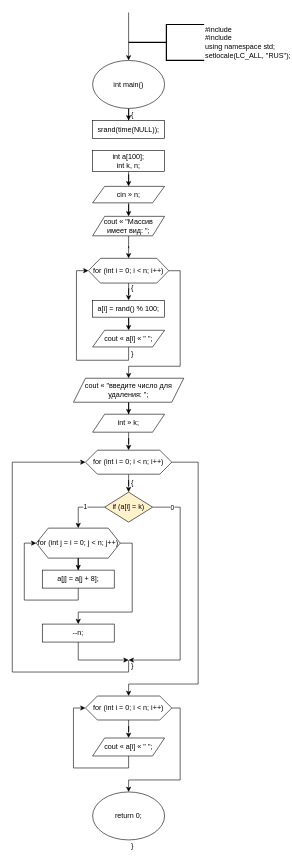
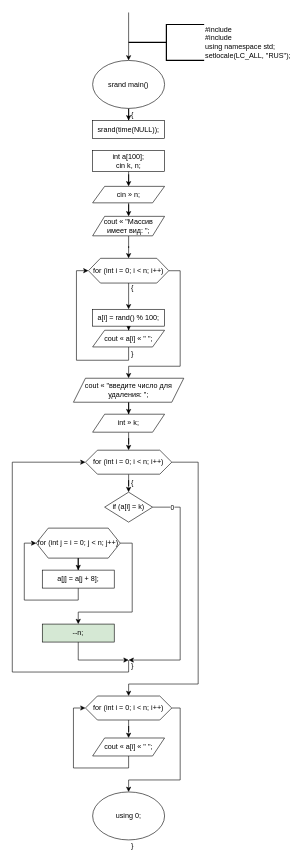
(129, 84) -> (129, 84)
(129, 161) -> (129, 161)
(129, 309) -> (129, 318)
(82, 507) -> none
(129, 507) -> (129, 507)
(78, 633) -> (78, 633)
(129, 816) -> (129, 816)
